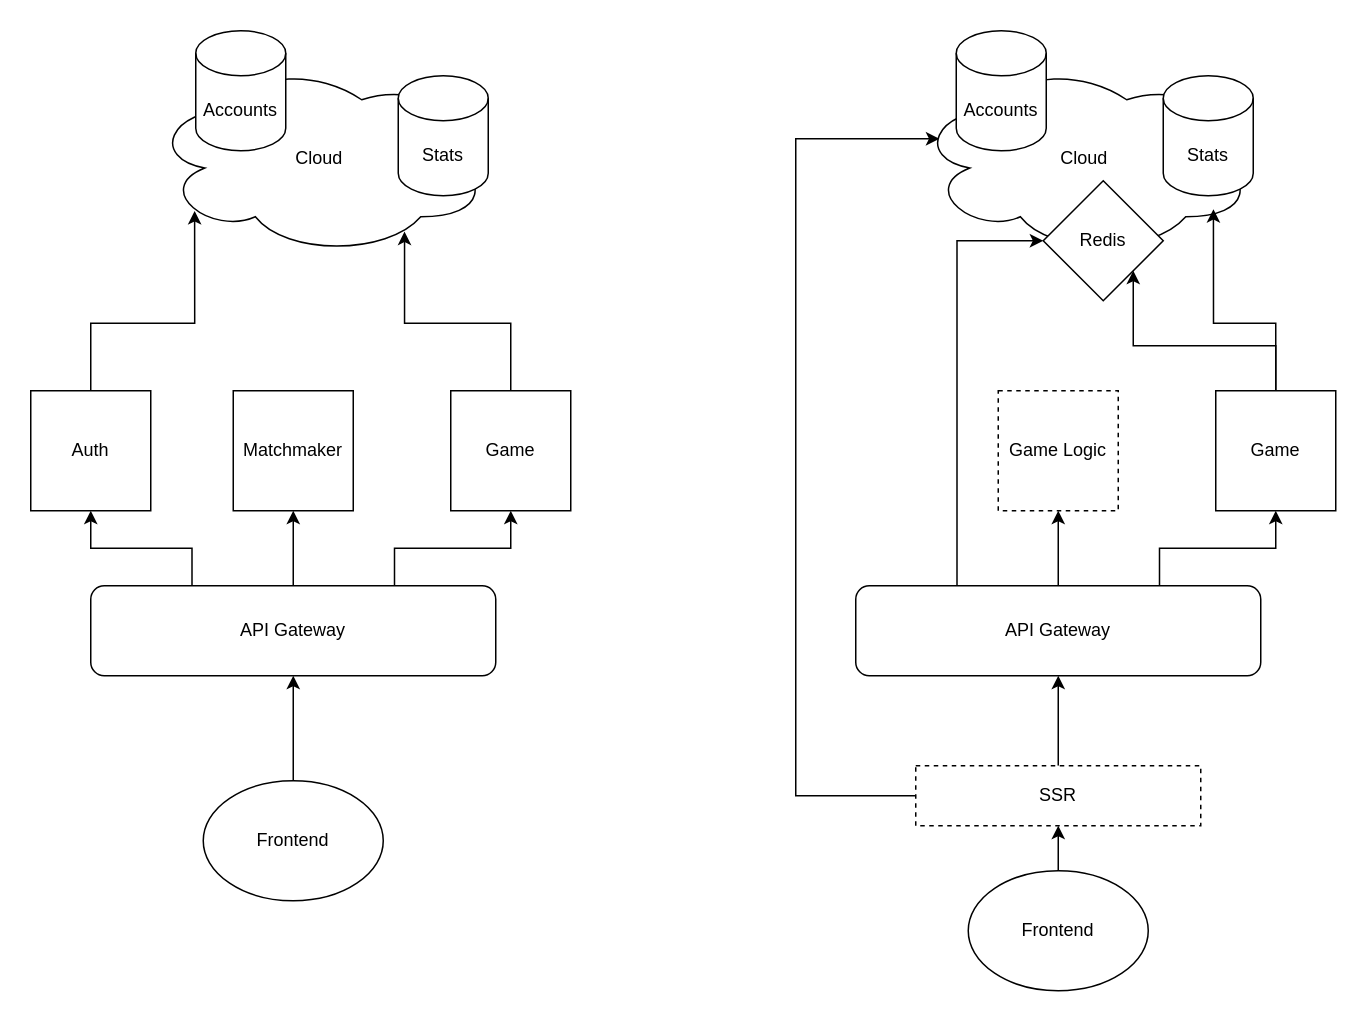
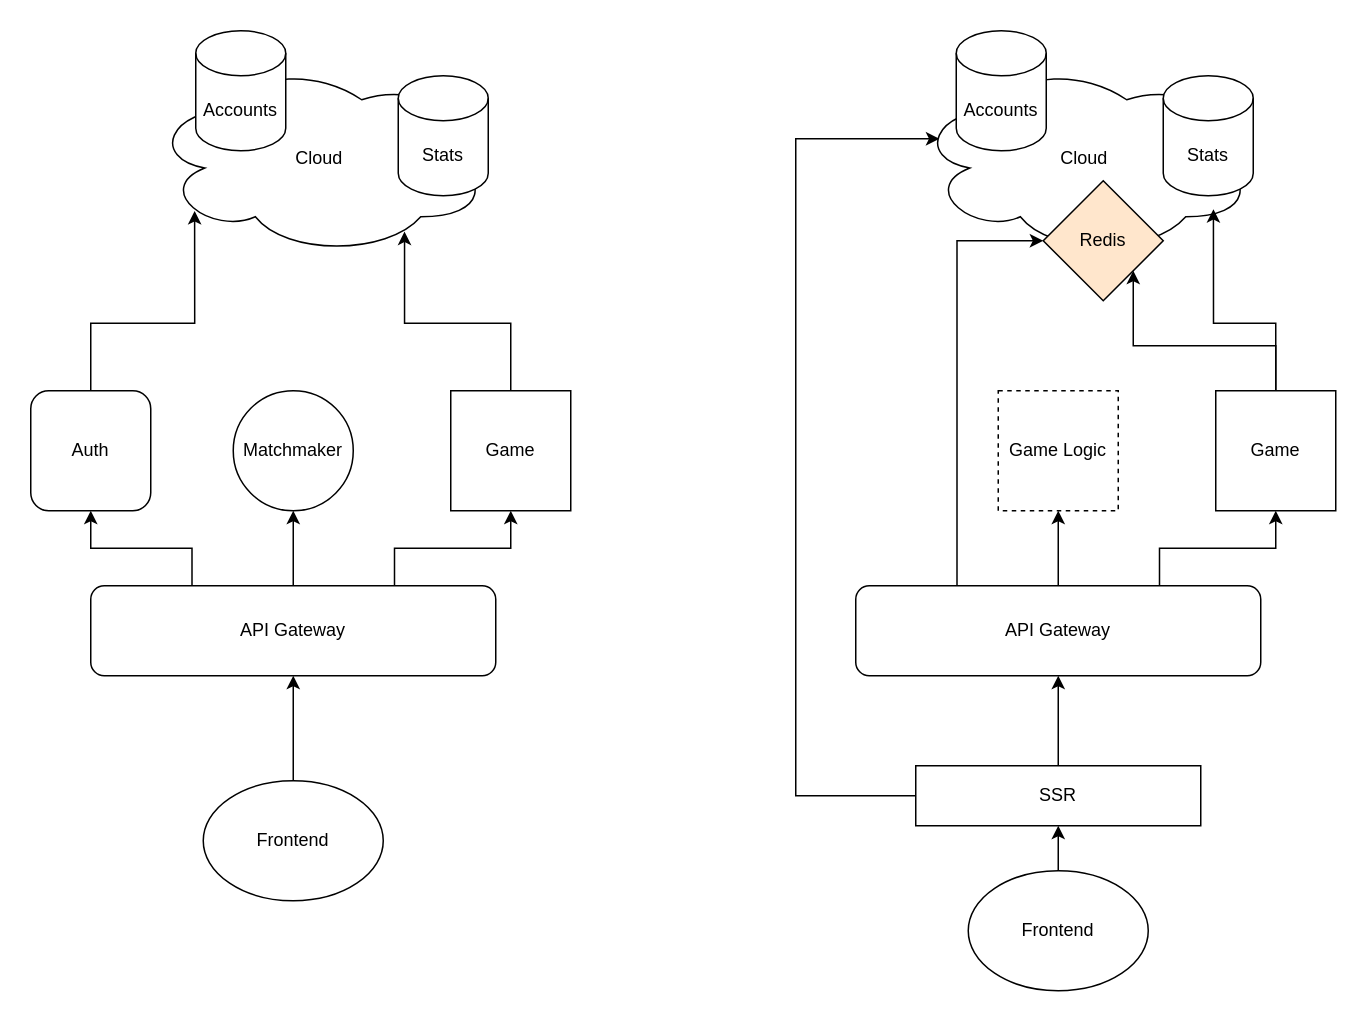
(1103, 241) -> (1103, 241)
(91, 451) -> (91, 451)
(293, 451) -> (293, 451)
(1058, 796) -> (1058, 796)
